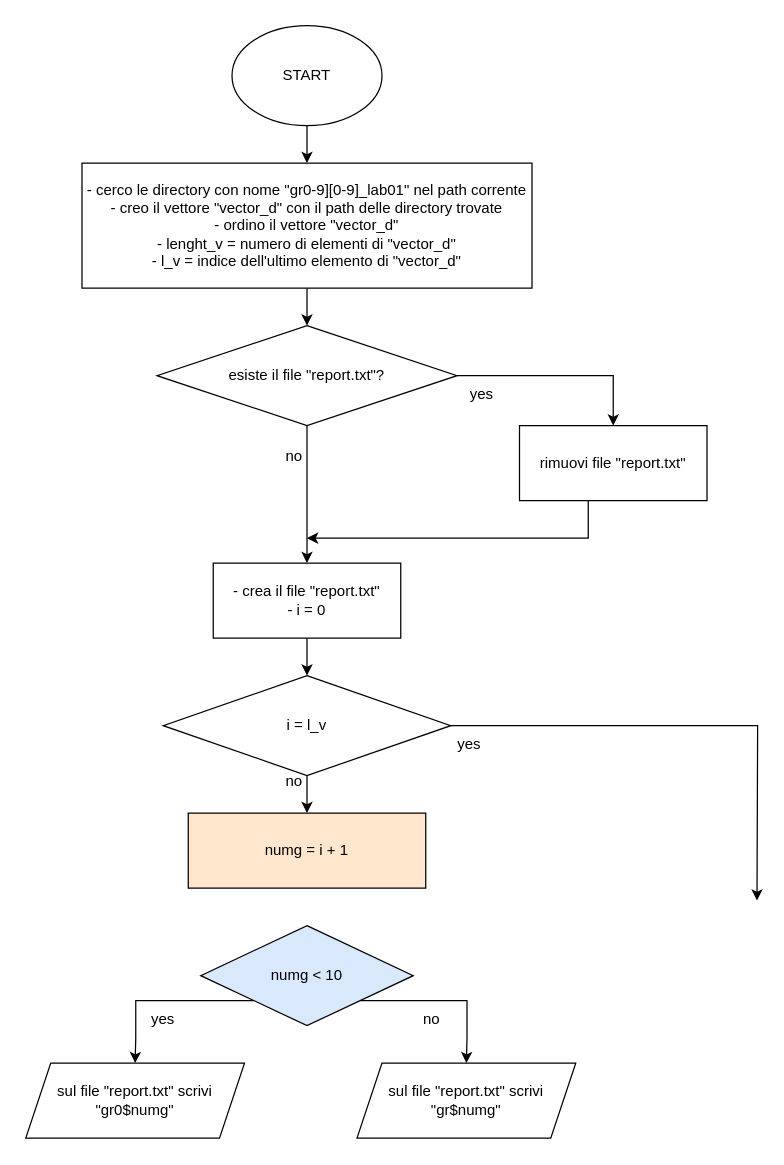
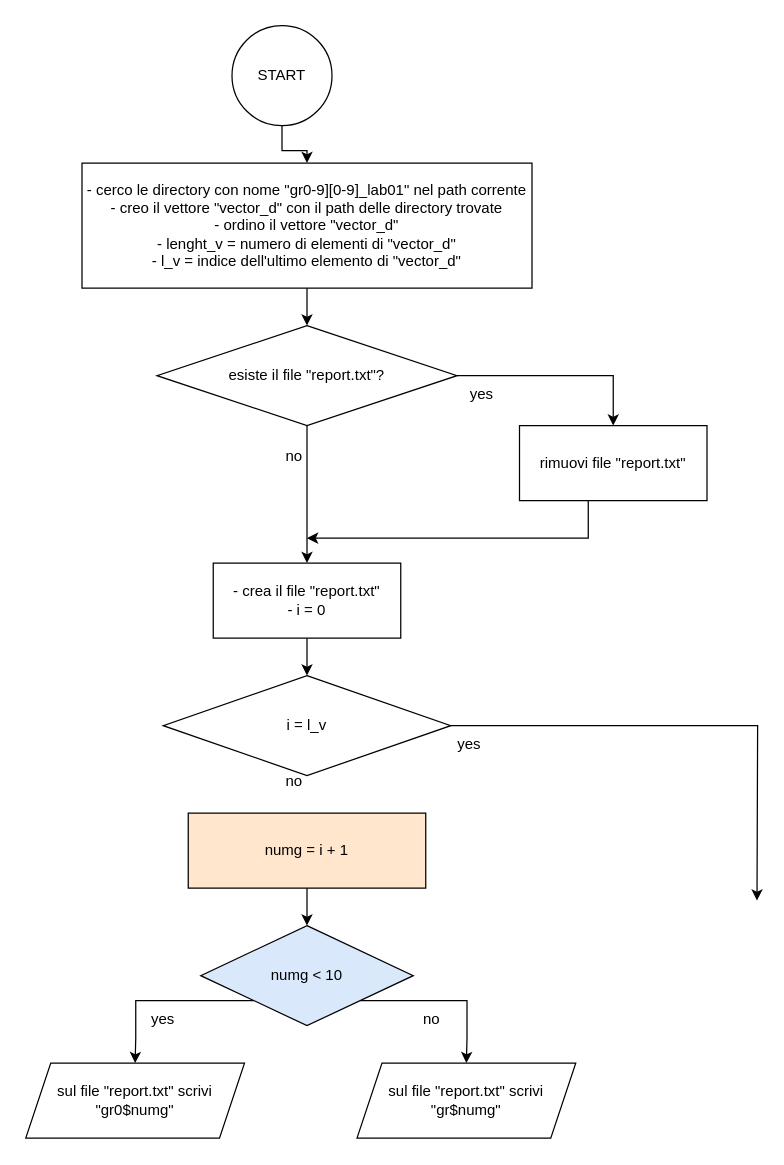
(307, 76) -> (282, 76)
(307, 799) -> none
none -> (307, 911)
